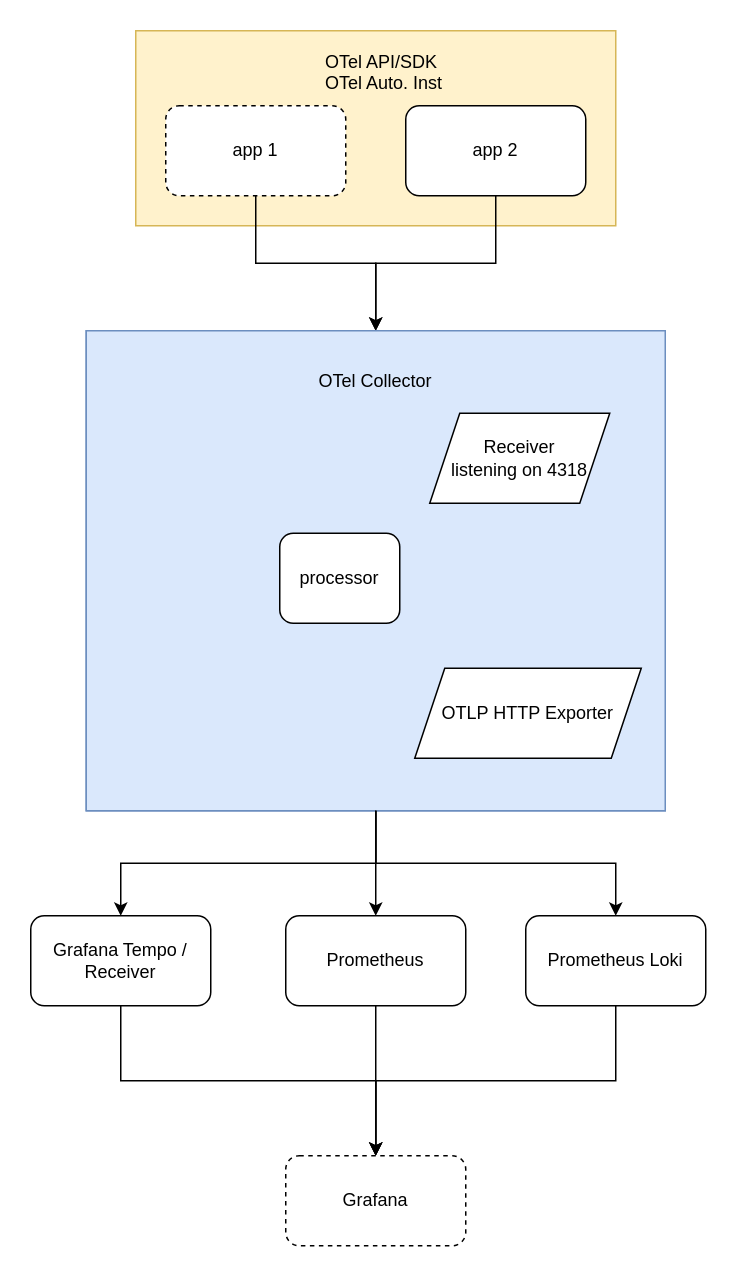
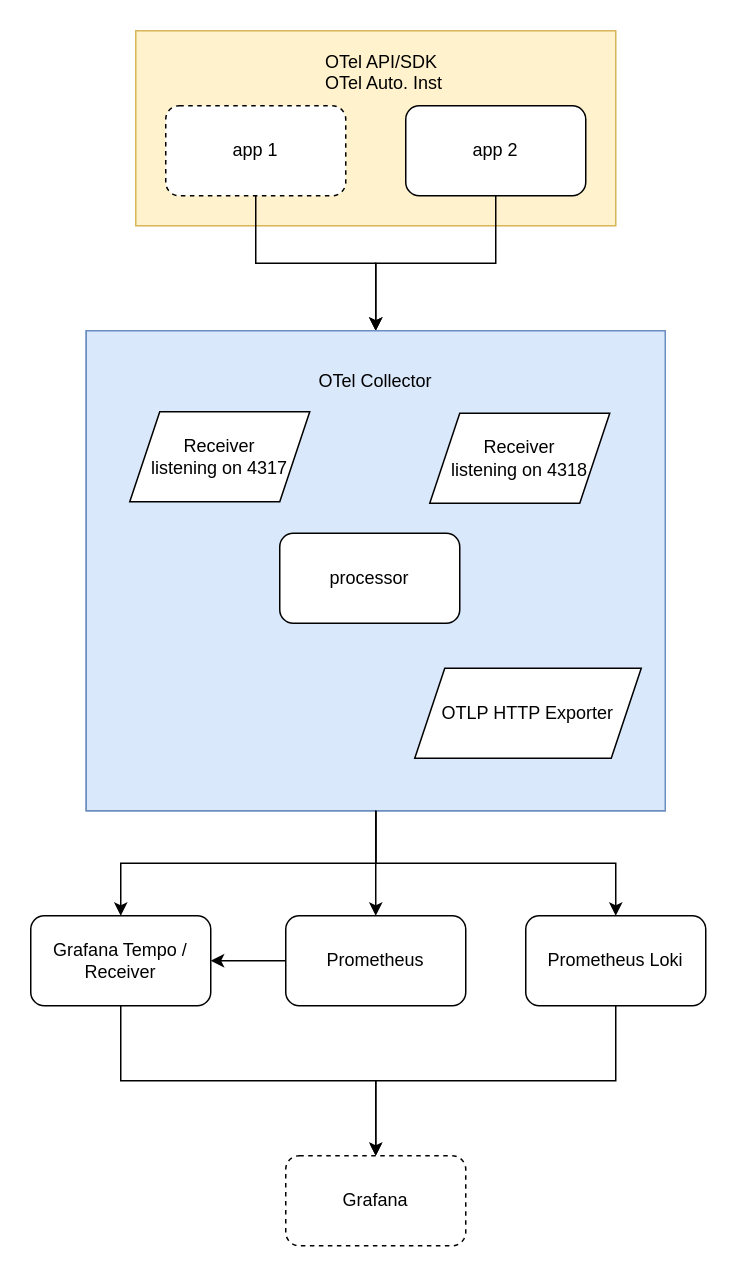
none -> (220, 457)
(340, 578) -> (370, 578)
(376, 1041) -> (254, 961)
(373, 1081) -> (373, 1081)
